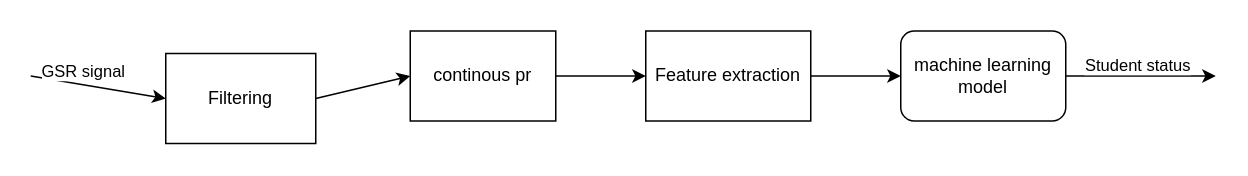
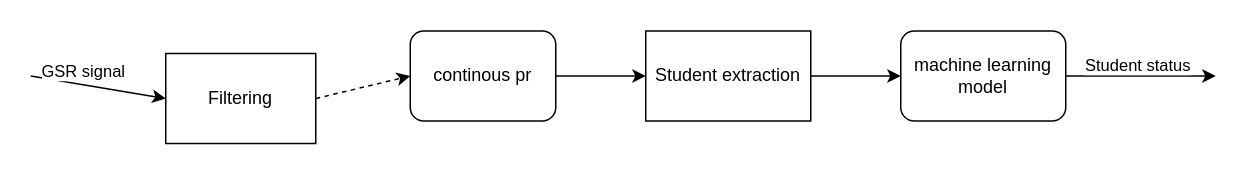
(483, 76) -> (483, 76)
(728, 76) -> (728, 76)
(359, 88) -> (359, 88)
